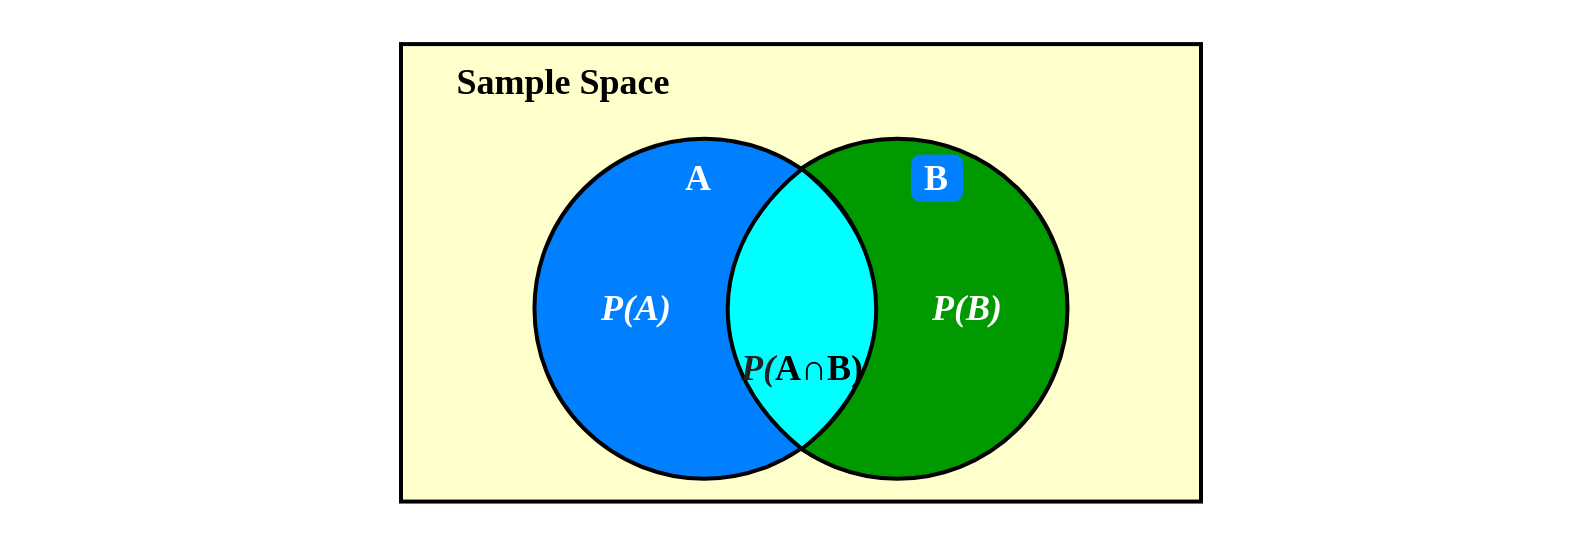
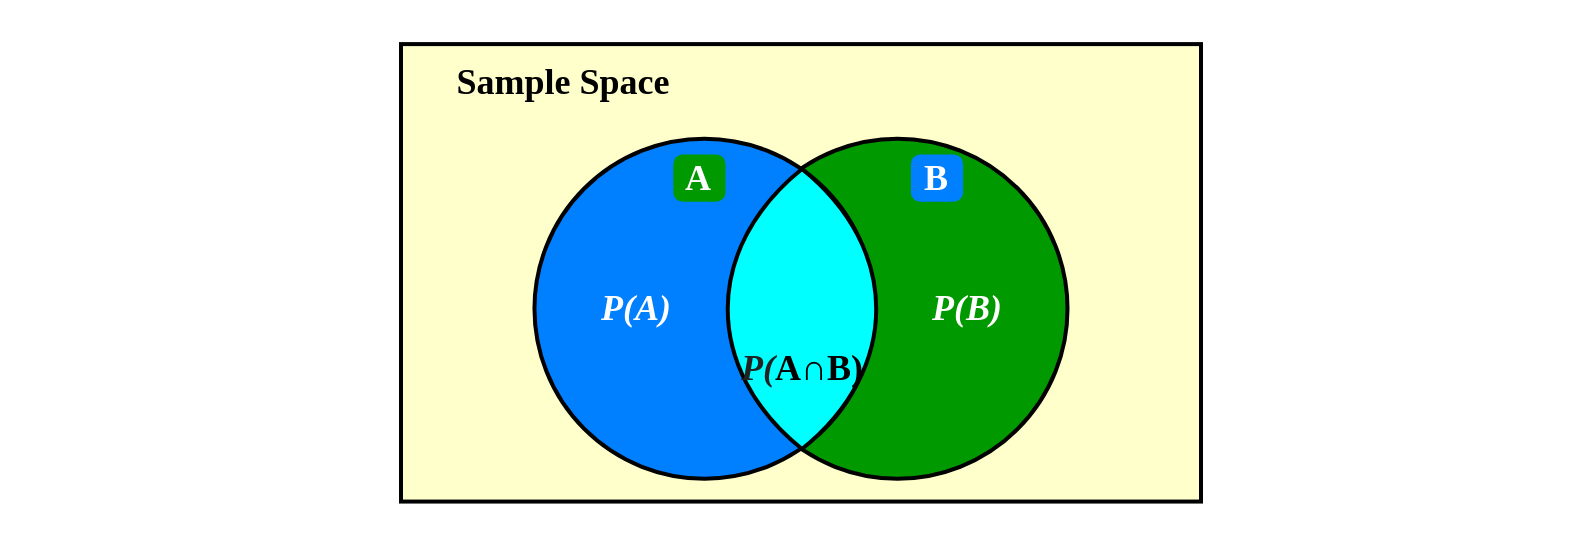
(699, 178) -> (699, 178)
